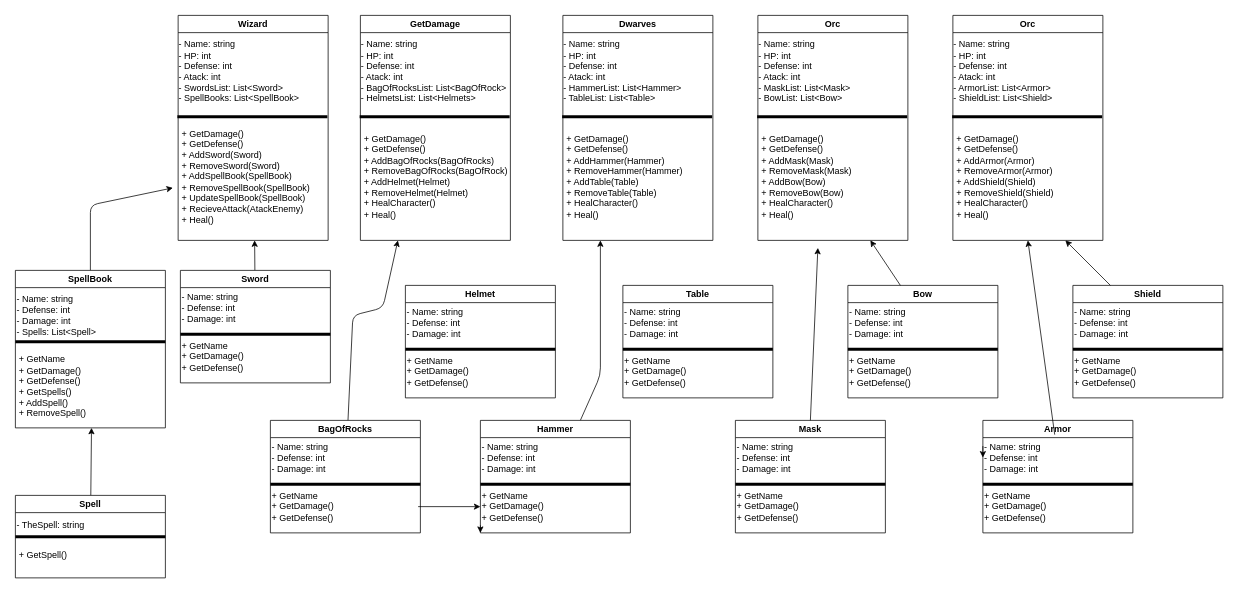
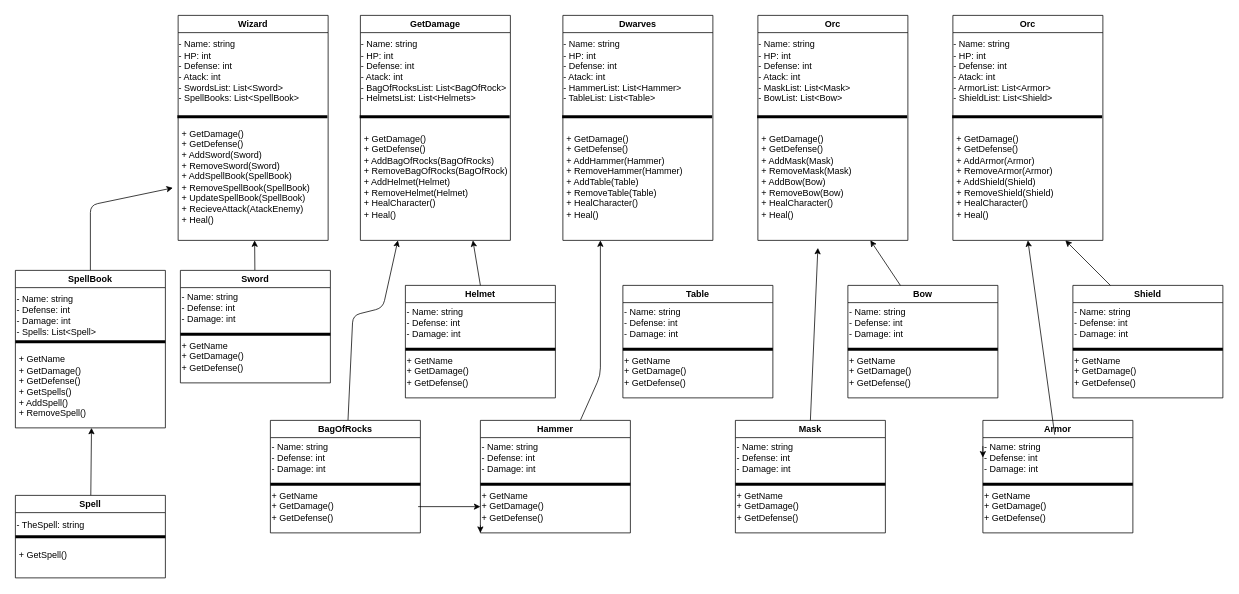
none -> (477, 264)
